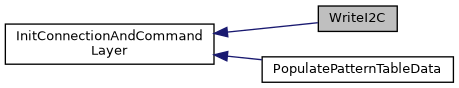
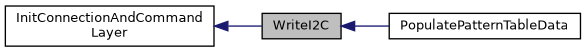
(245, 58) -> (372, 26)
